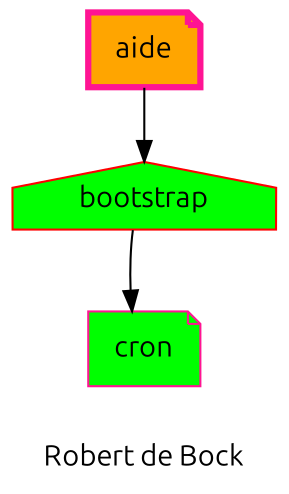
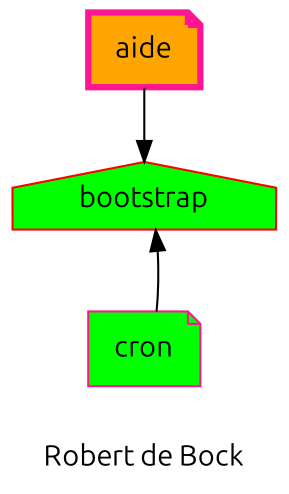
(131, 260) -> (158, 281)
